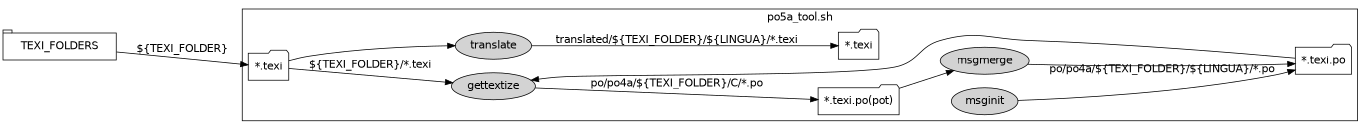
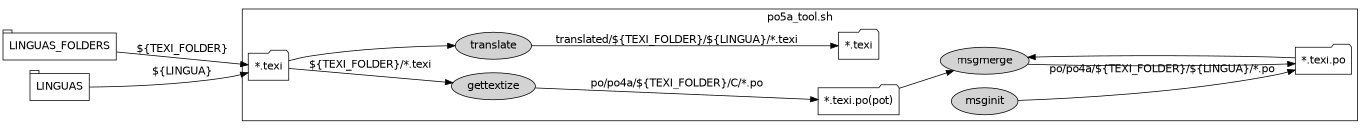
(60, 46) -> (60, 46)
(918, 55) -> (1165, 56)
none -> (60, 87)
